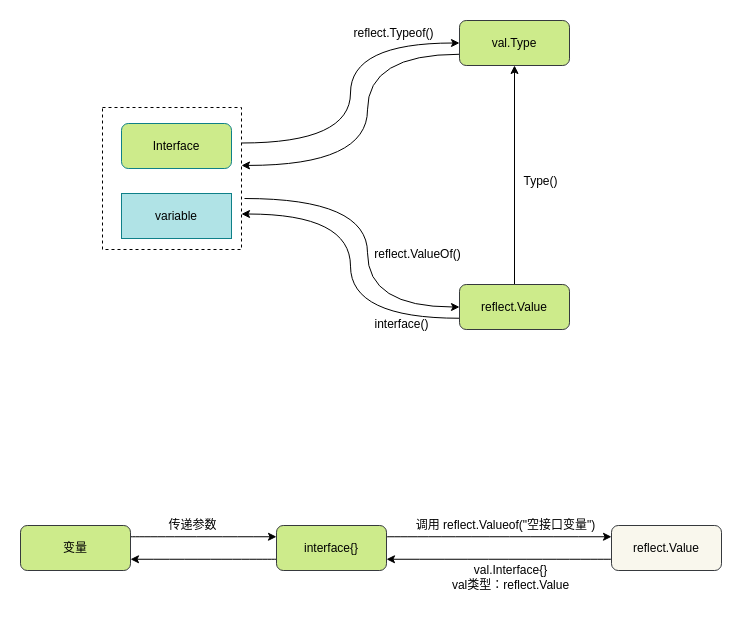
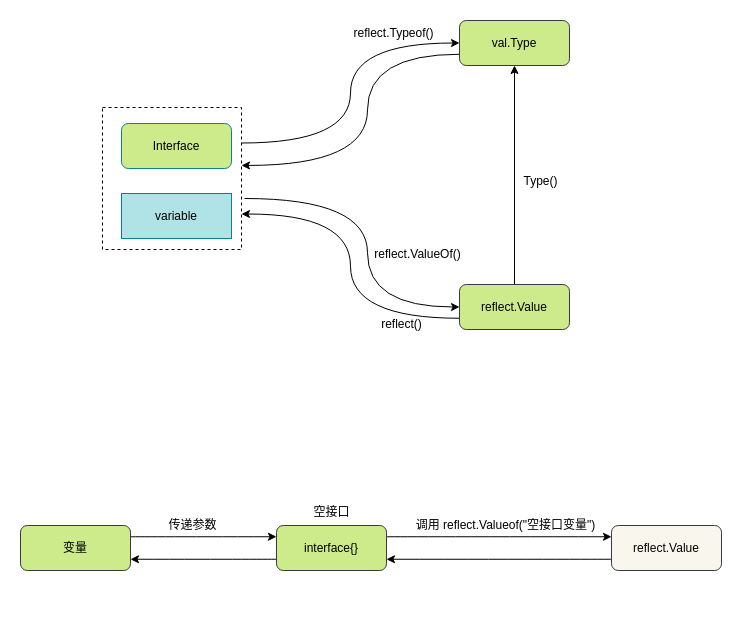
(402, 325) -> (402, 325)
none -> (332, 513)
(510, 577) -> none
